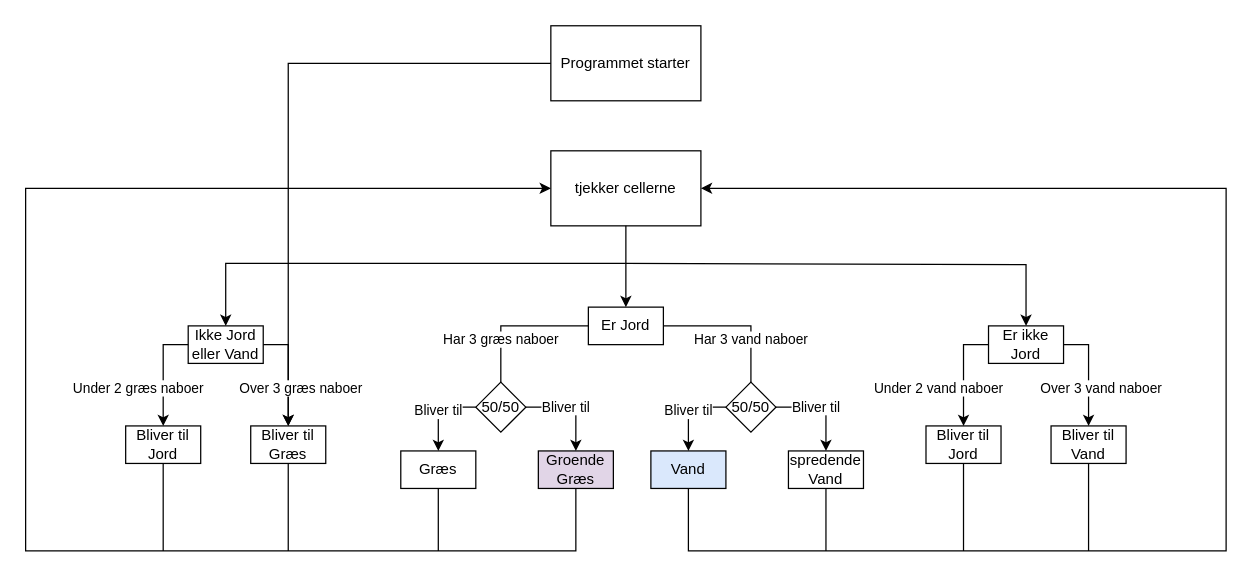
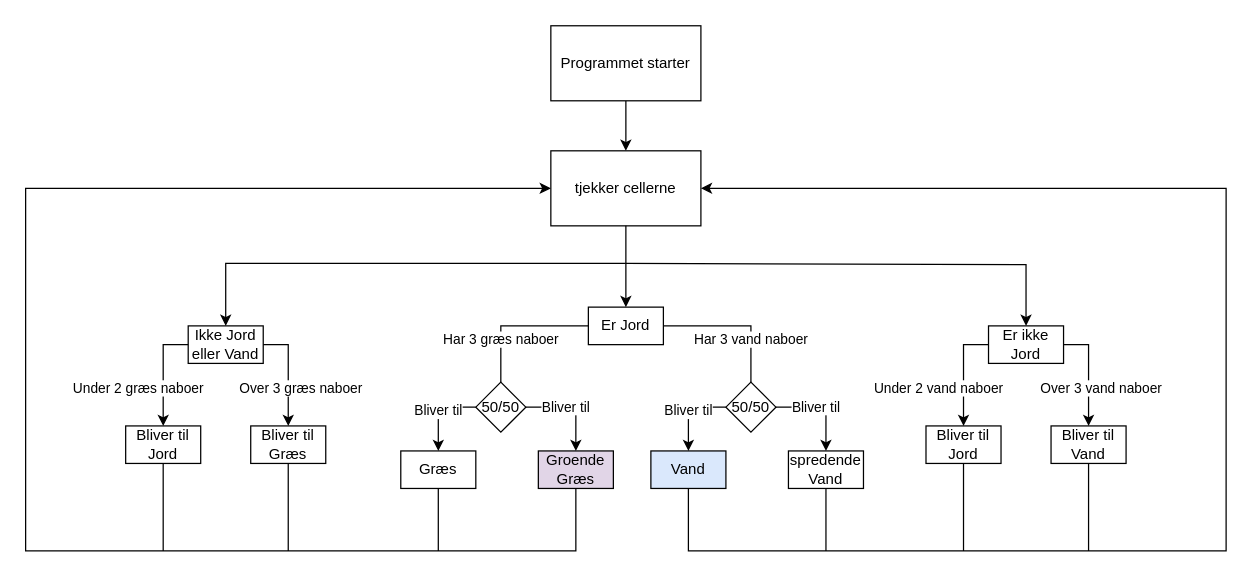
(288, 71) -> (626, 122)
